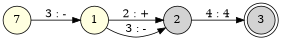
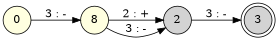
(218, 14) -> (216, 14)
(17, 20) -> (17, 20)
(95, 20) -> (95, 20)
